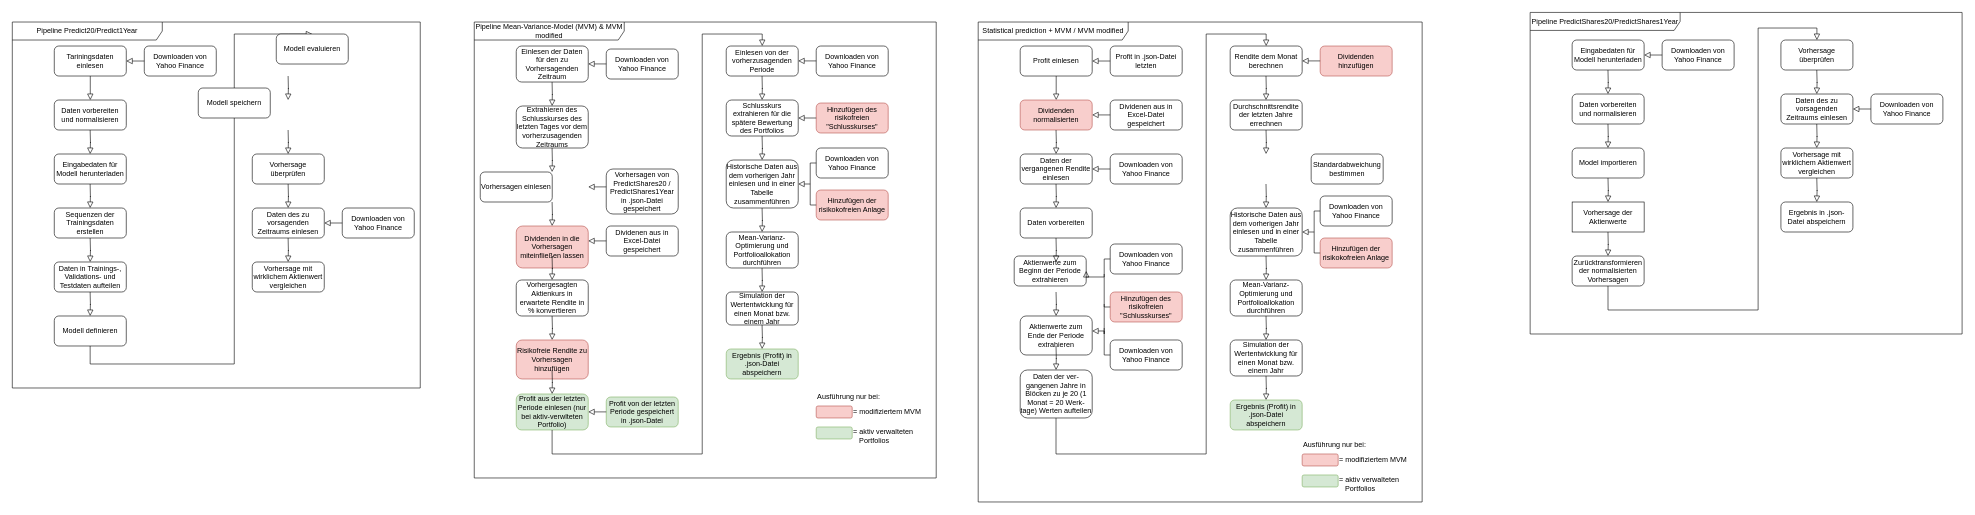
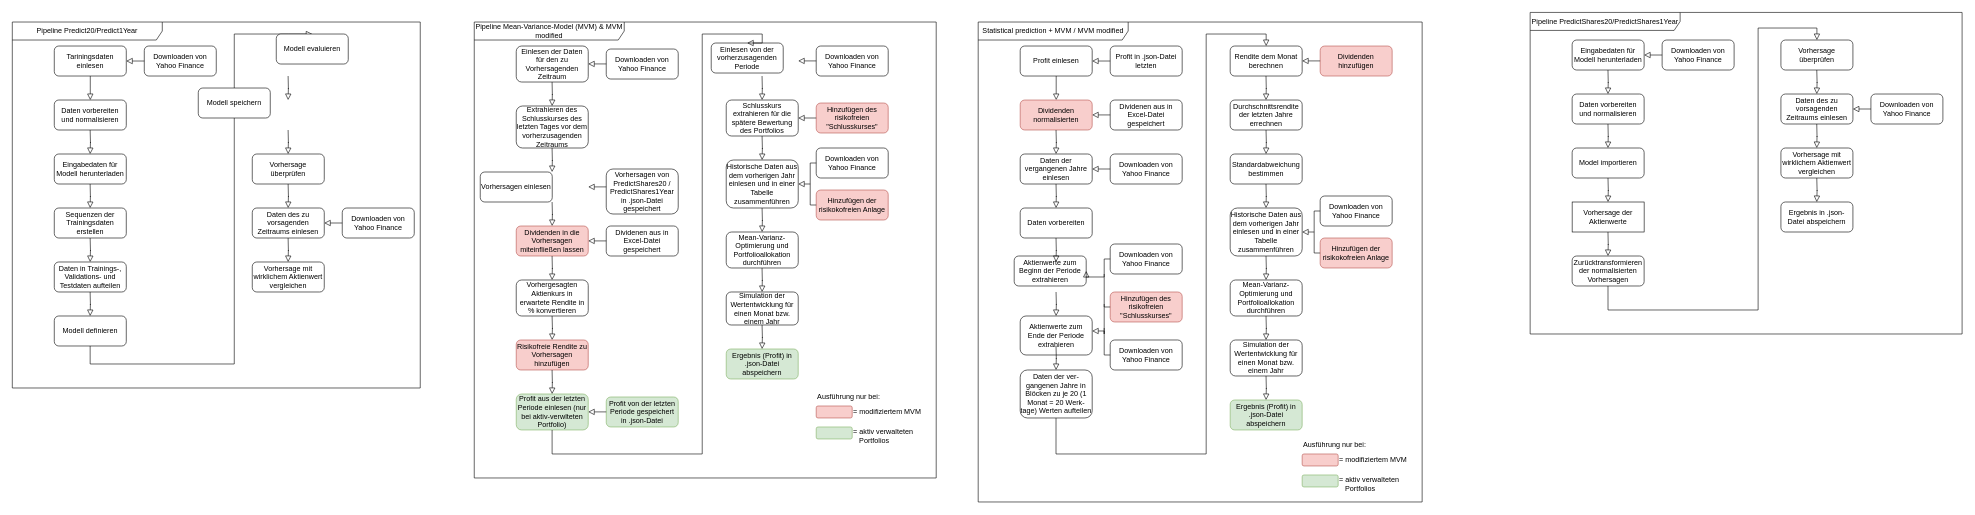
(762, 61) -> (747, 58)
(1056, 169) -> (1056, 169)
(1347, 169) -> (1266, 169)
(552, 247) -> (552, 241)
(552, 359) -> (552, 355)
